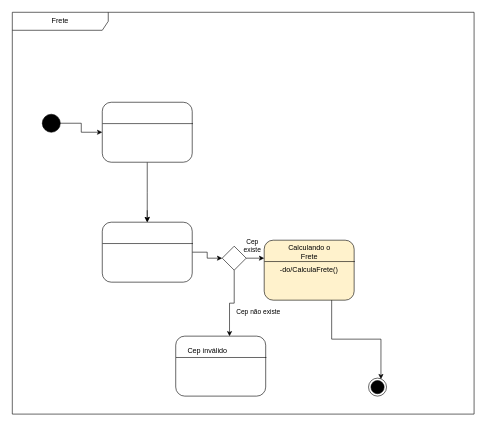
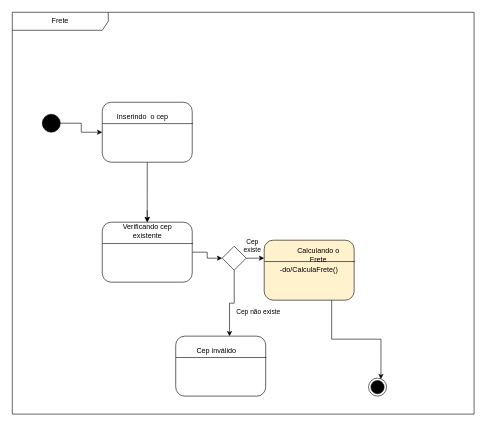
none -> (143, 117)
none -> (147, 231)
(309, 252) -> (318, 255)
(207, 351) -> (216, 351)
